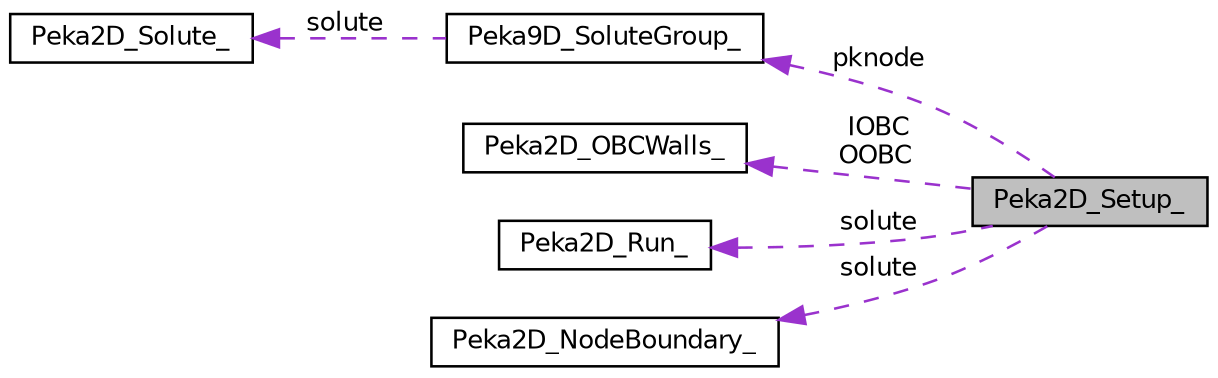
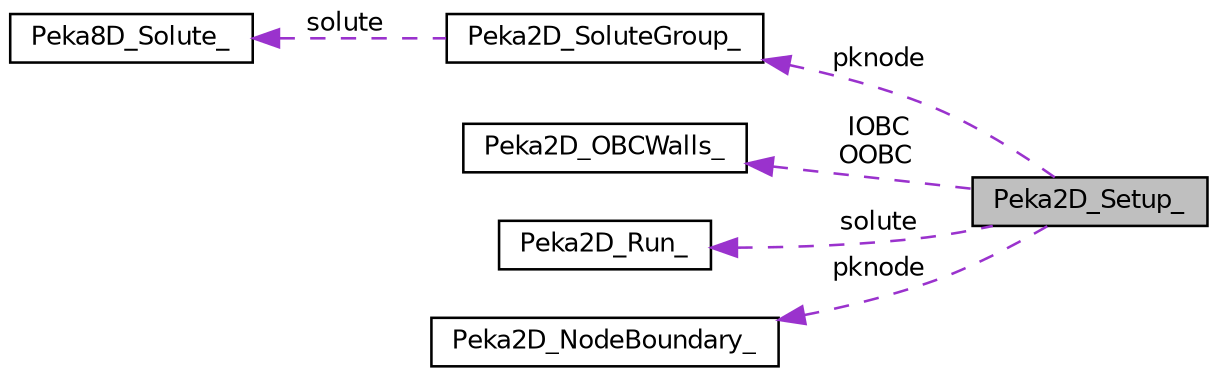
(131, 38) -> (131, 38)
(605, 38) -> (605, 38)
(876, 269) -> (876, 269)
